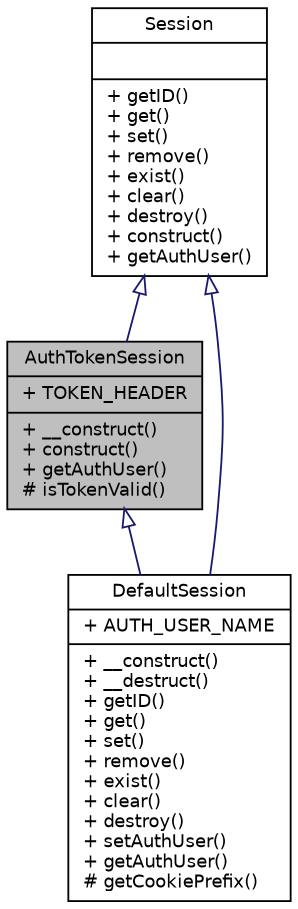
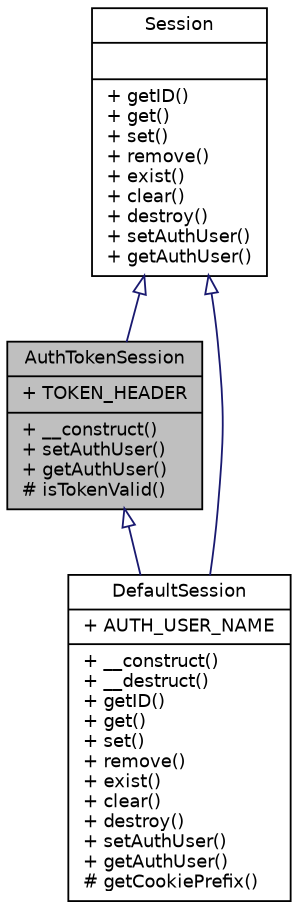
(165, 237) -> (179, 237)
(80, 450) -> (94, 450)
